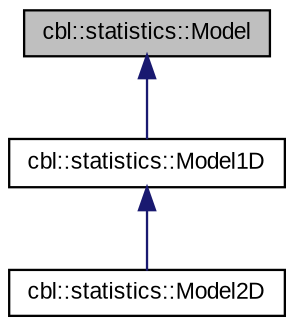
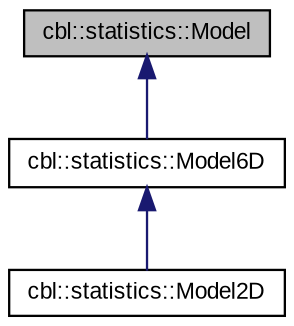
(147, 163) -> (147, 163)
